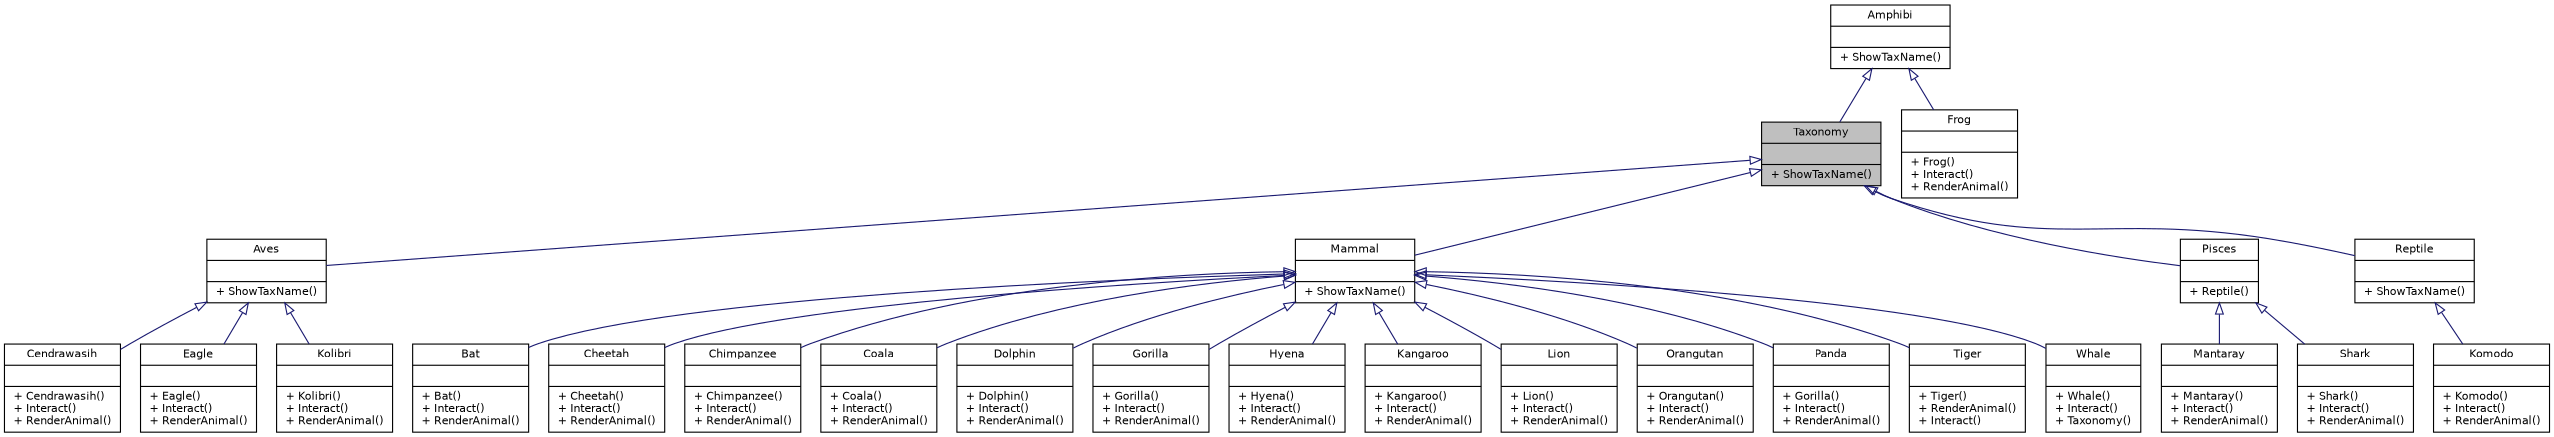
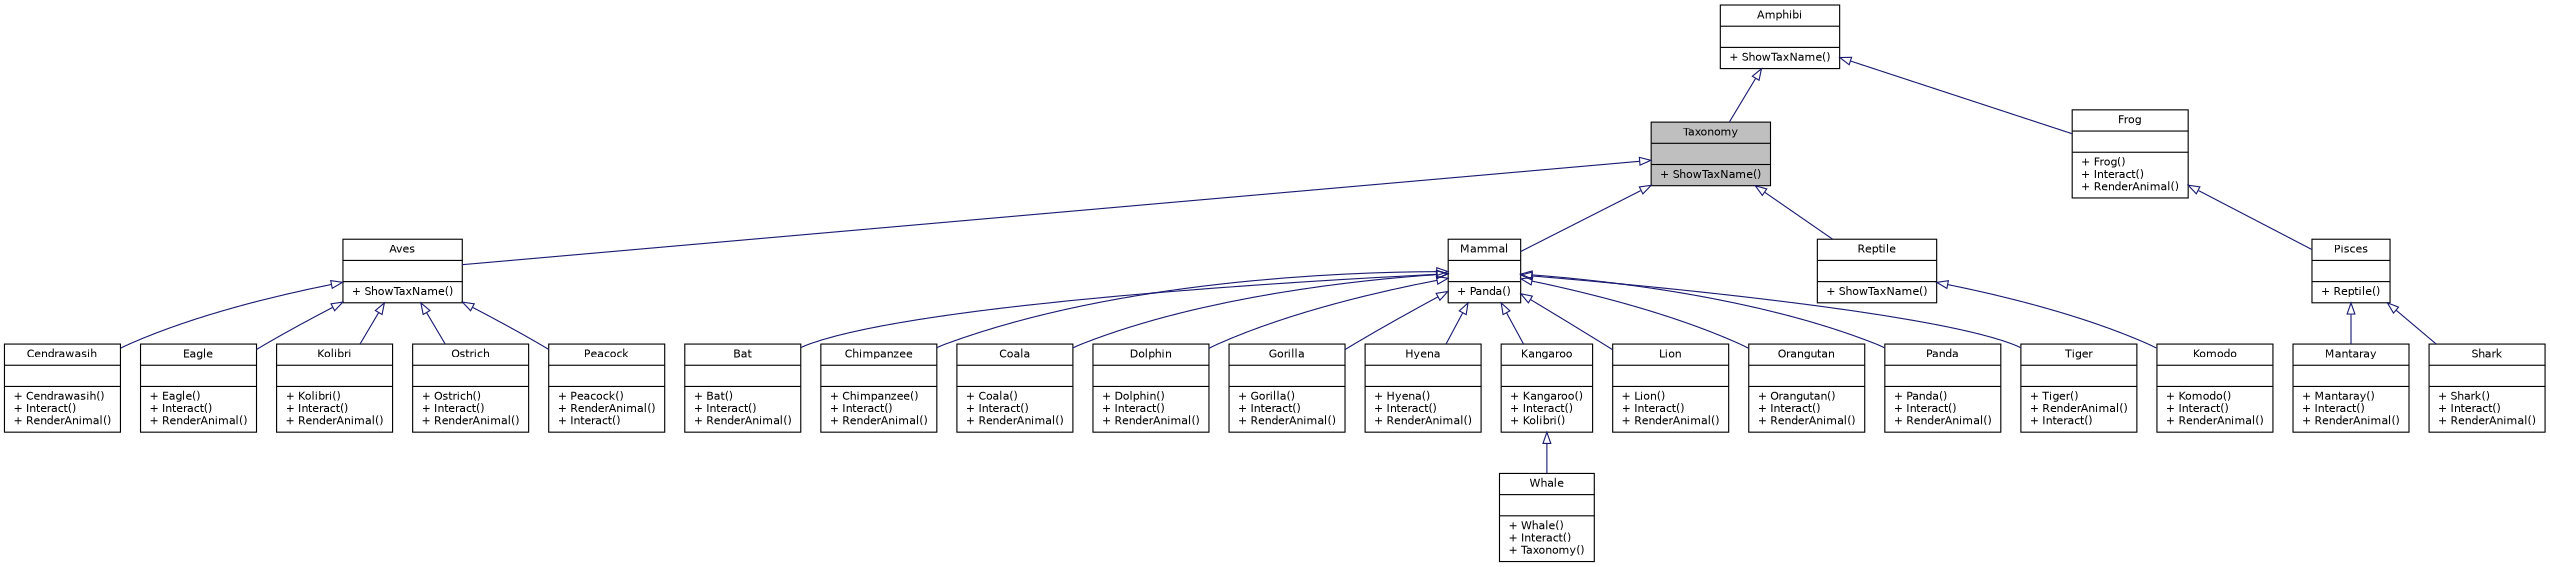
(2026, 239) -> (2255, 220)
(1355, 292) -> (1484, 292)
(1754, 296) -> (1547, 459)
none -> (471, 388)
(607, 388) -> none
none -> (607, 388)
(1811, 396) -> (1921, 396)
(1423, 421) -> (1538, 421)
